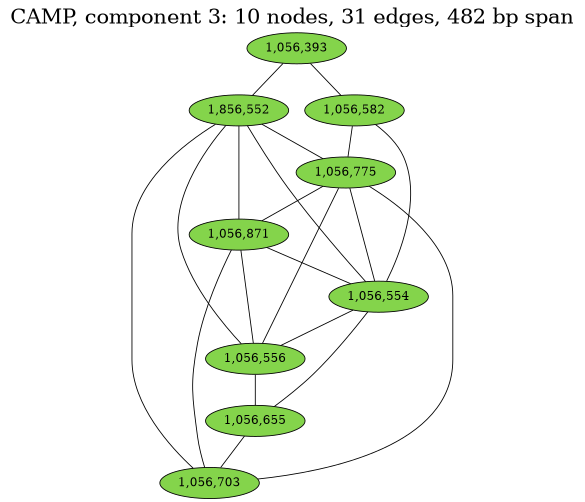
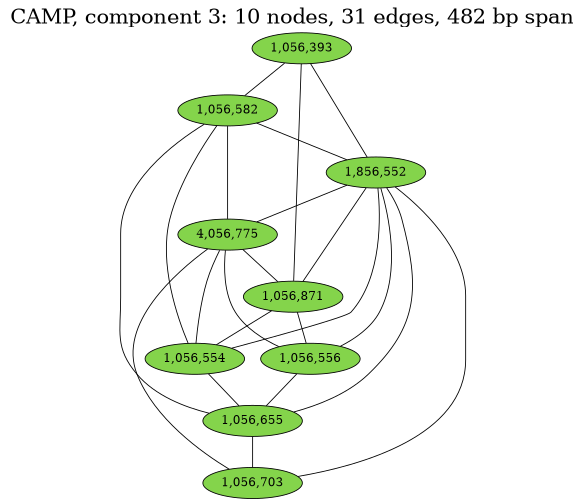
none -> (304, 142)
(346, 172) -> (228, 235)
none -> (121, 276)
none -> (404, 326)
(317, 328) -> none
(195, 356) -> (297, 172)
